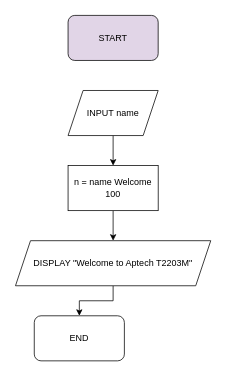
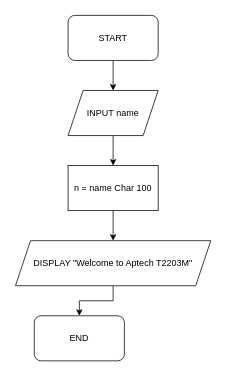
(113, 38) -> (113, 38)
none -> (113, 84)
(113, 188) -> (113, 188)
